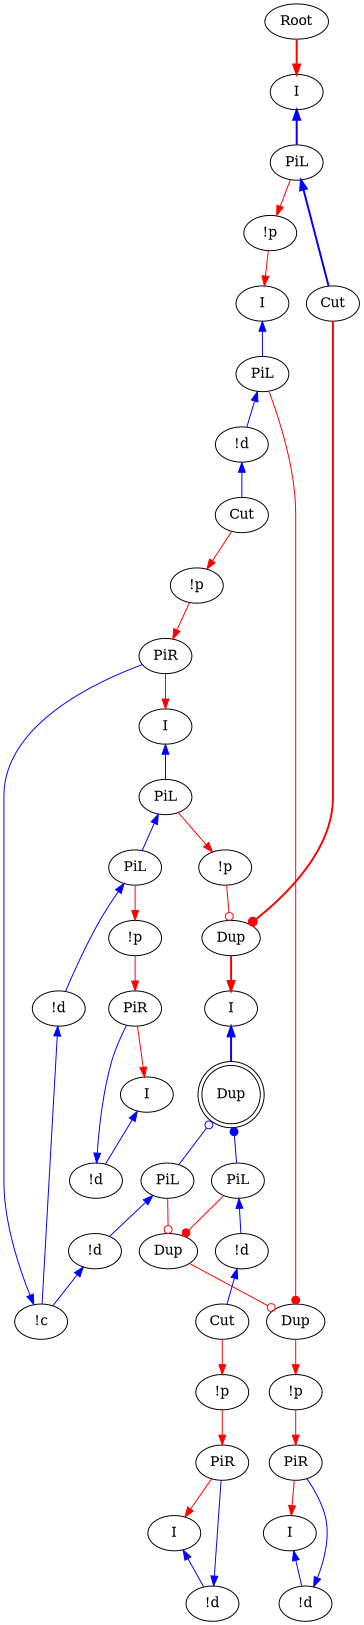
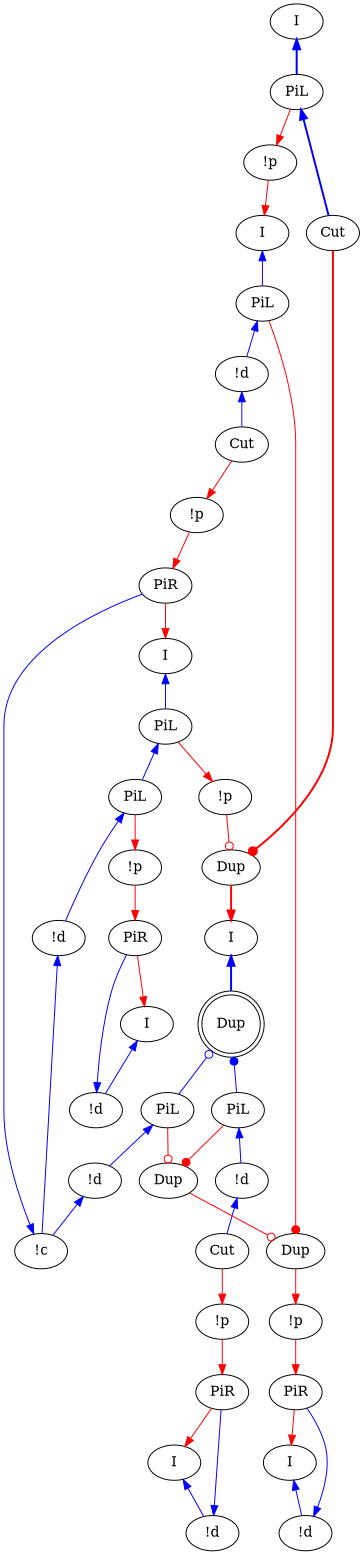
(297, 22) -> none
